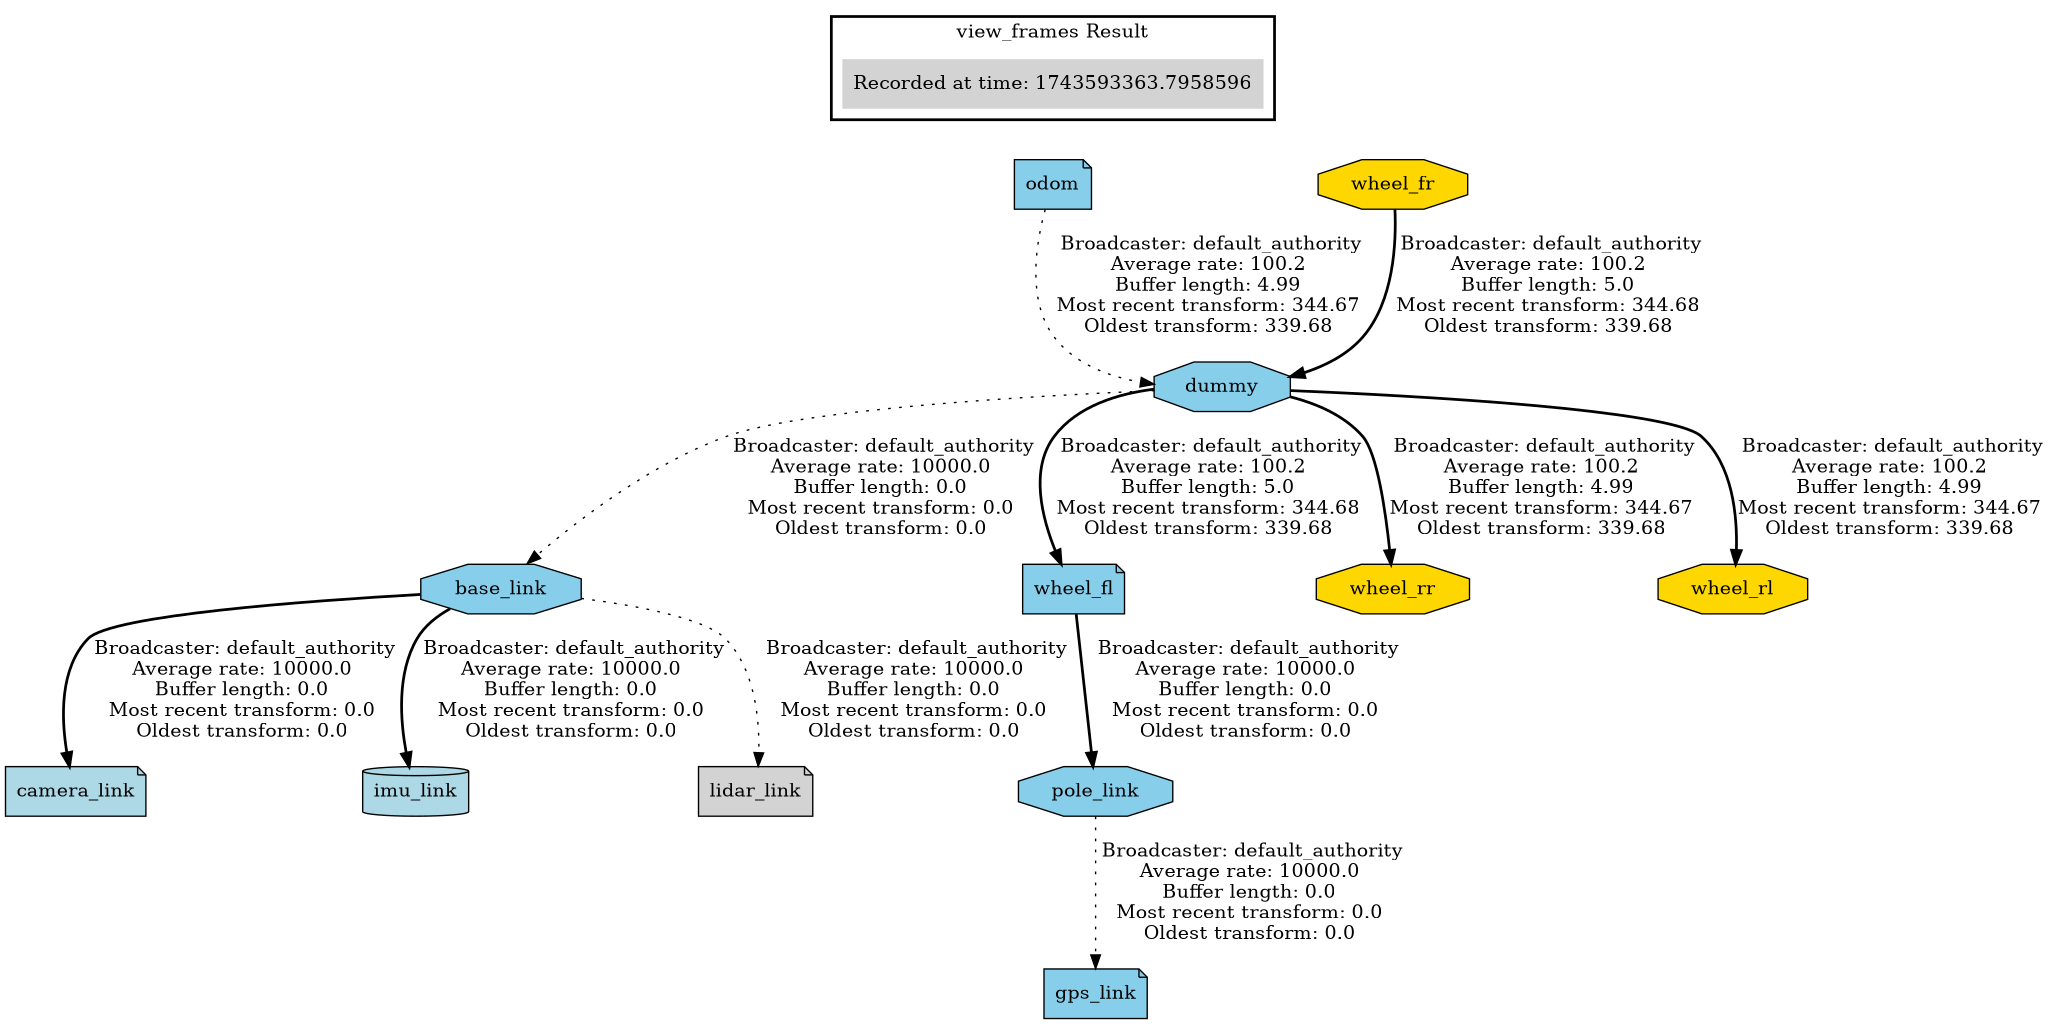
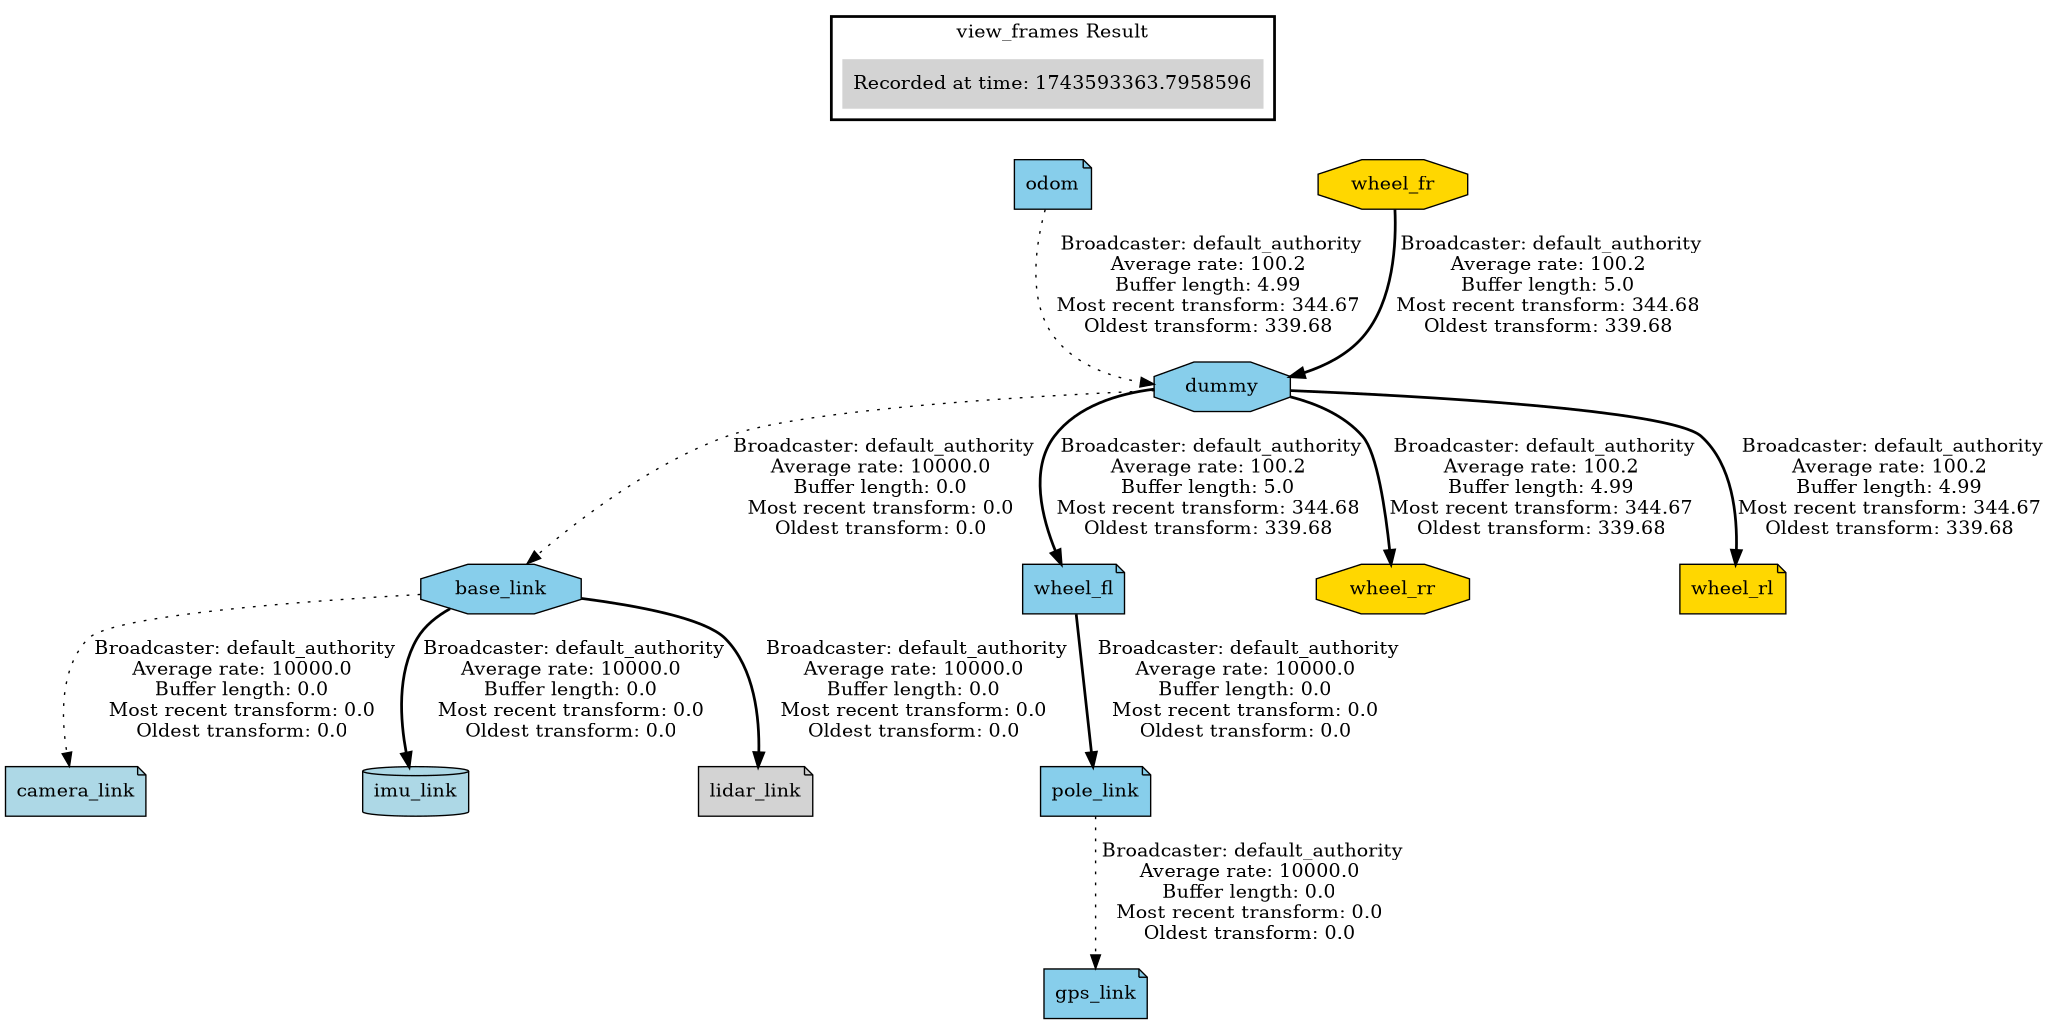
(1733, 589) -> (1733, 589)
(193, 614) -> (193, 614)
(713, 630) -> (713, 630)
(1096, 791) -> (1096, 791)
